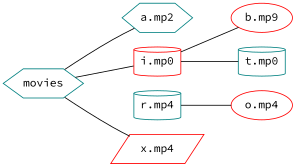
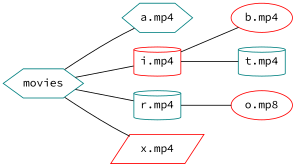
(157, 18) -> (157, 18)
(262, 18) -> (262, 18)
(157, 62) -> (157, 62)
(262, 62) -> (262, 62)
none -> (105, 95)
(262, 105) -> (262, 105)
